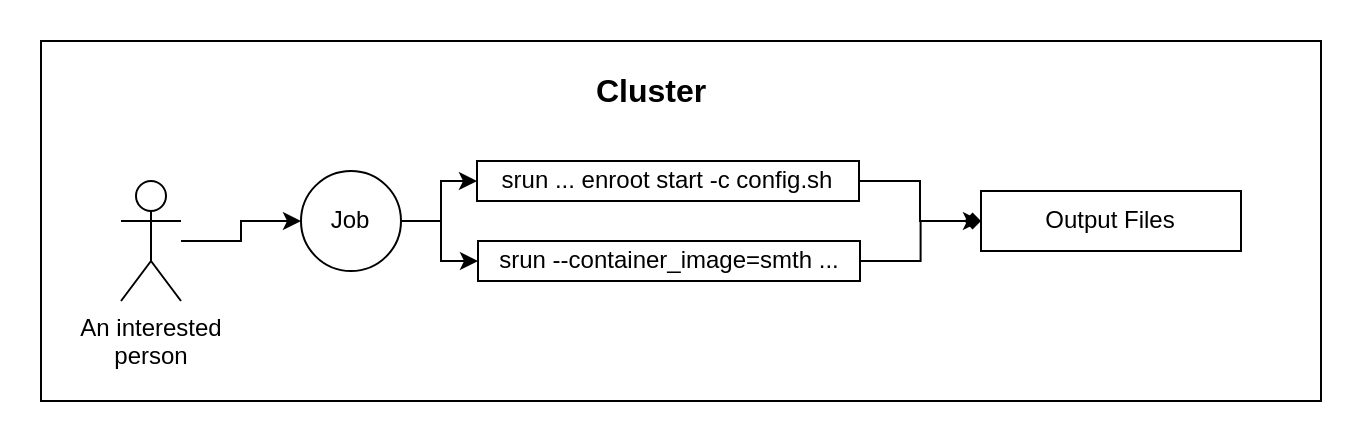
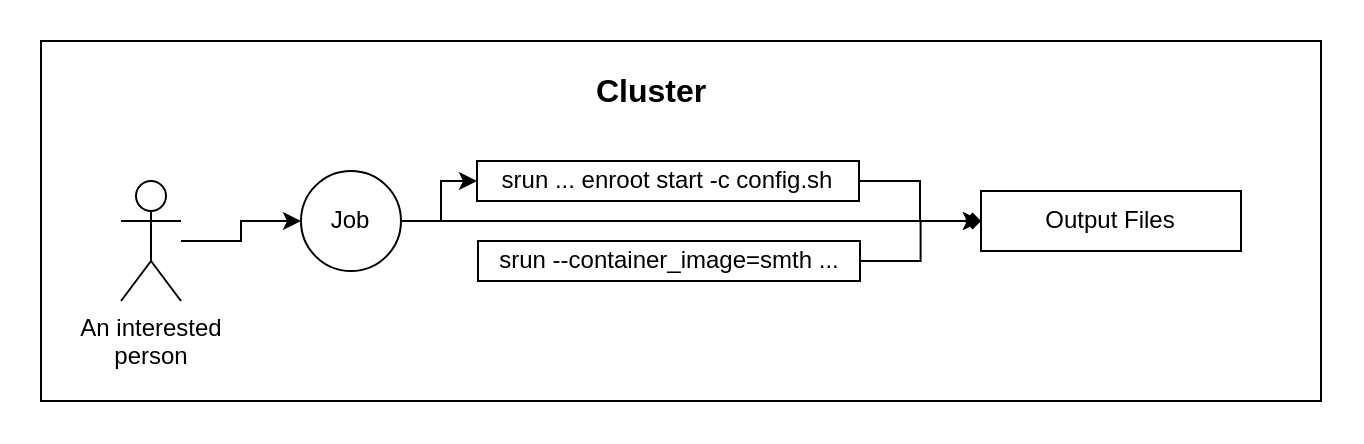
(441, 255) -> (680, 221)
